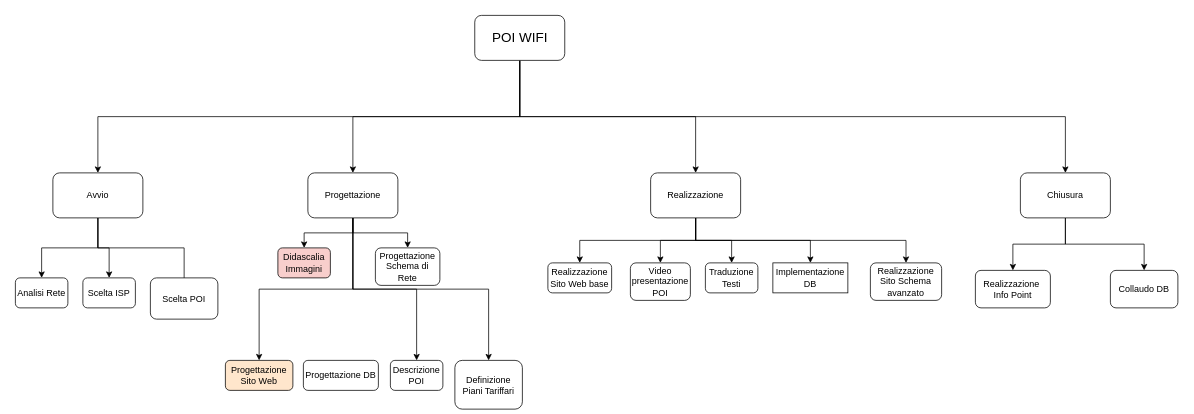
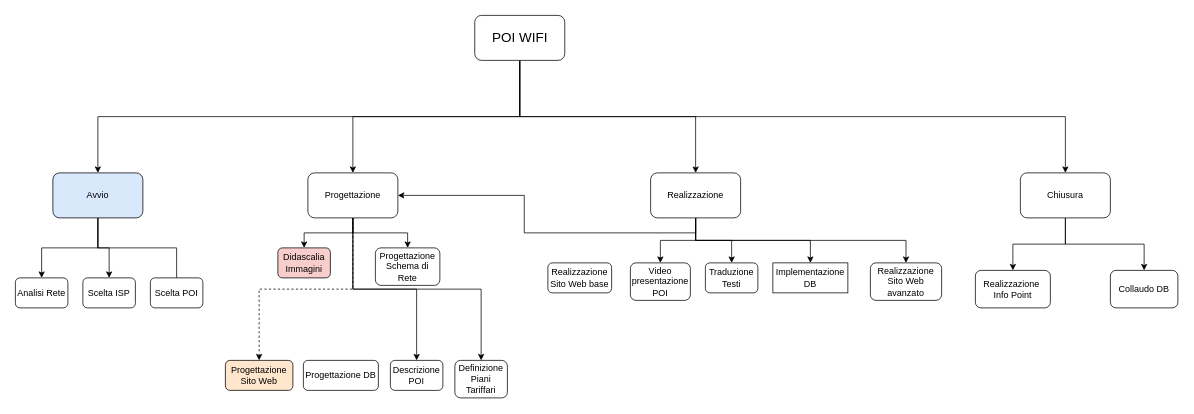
(98, 195) -> (98, 195)
(611, 240) -> (483, 195)
(906, 282) -> (906, 282)
(272, 289) -> (272, 289)
(184, 299) -> (177, 293)
(489, 385) -> (481, 379)
